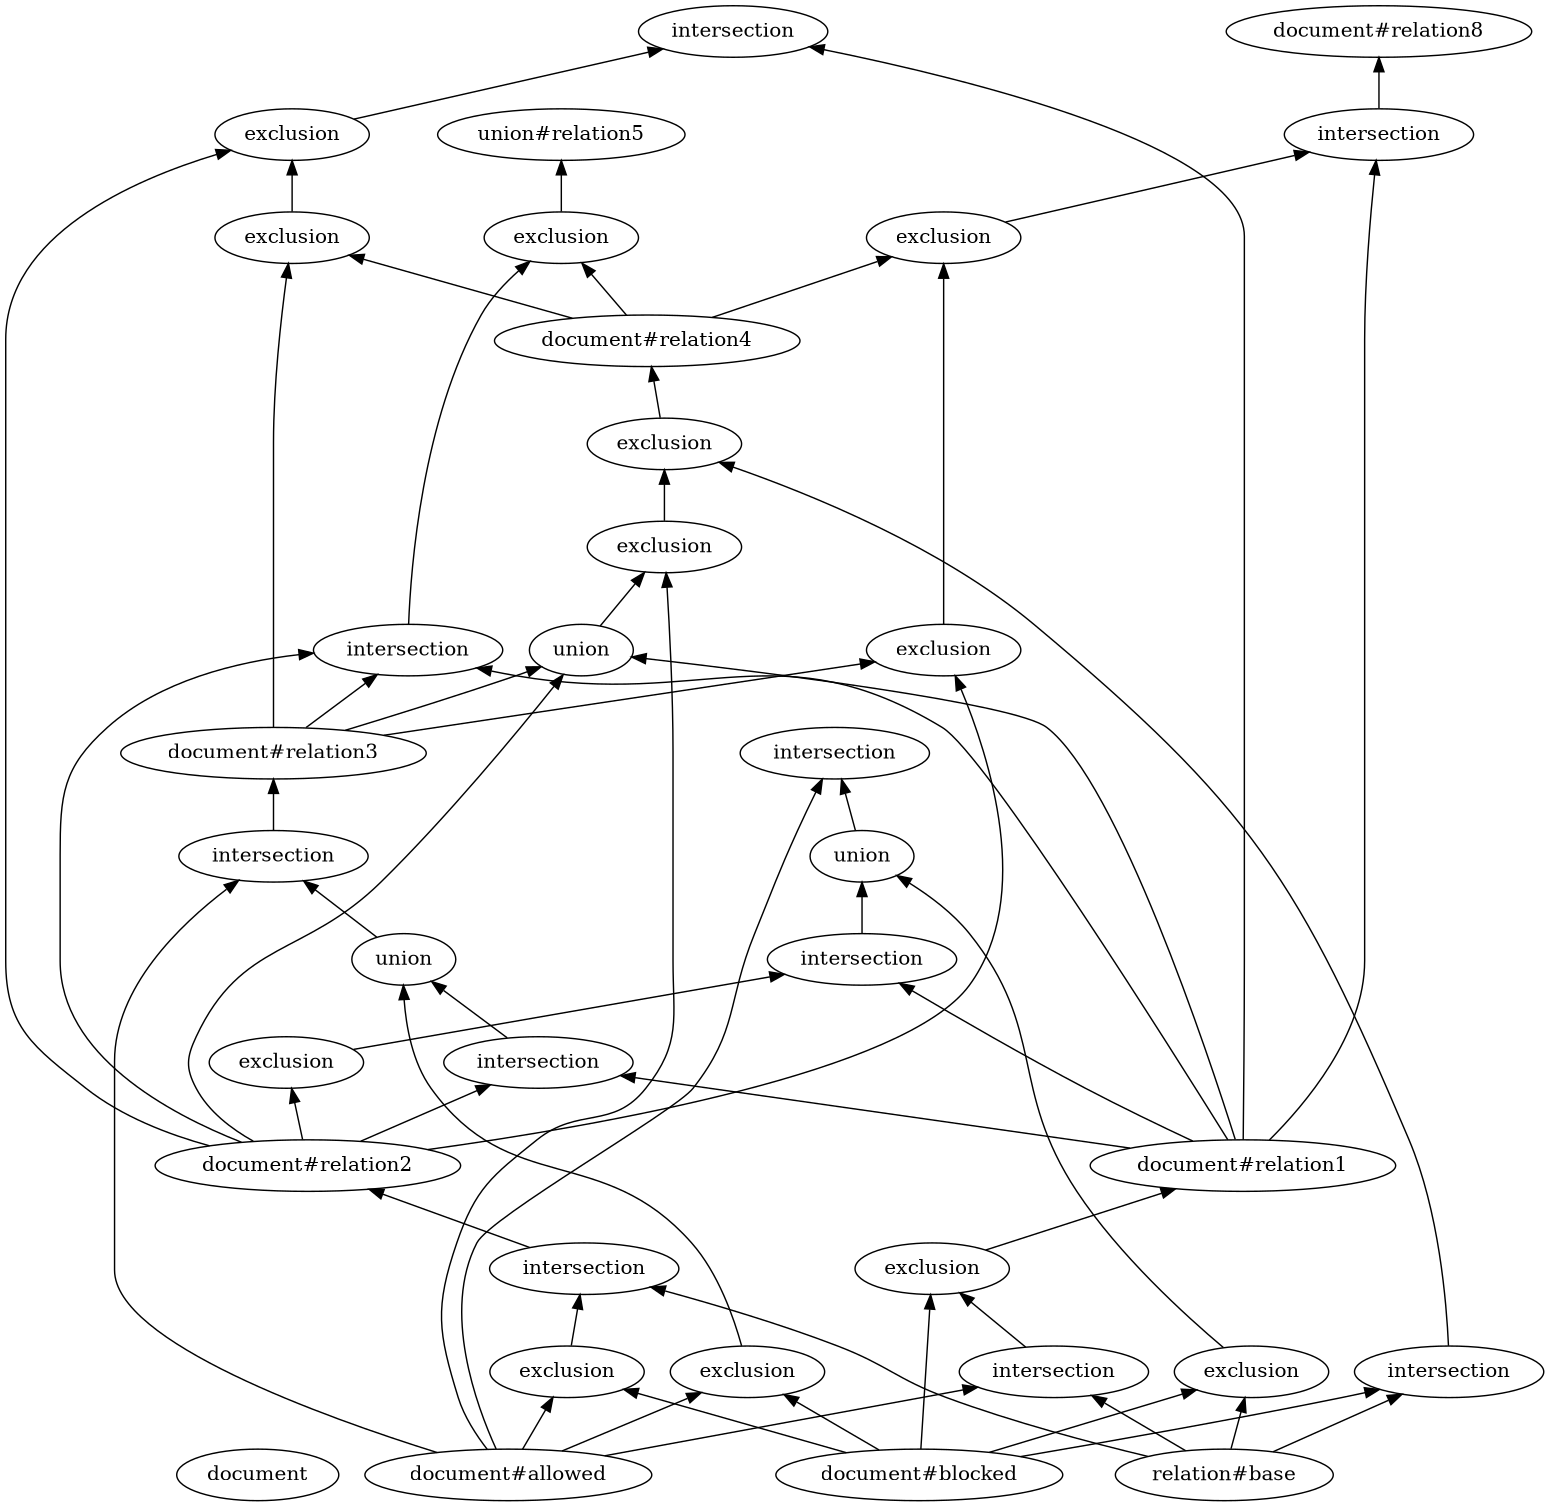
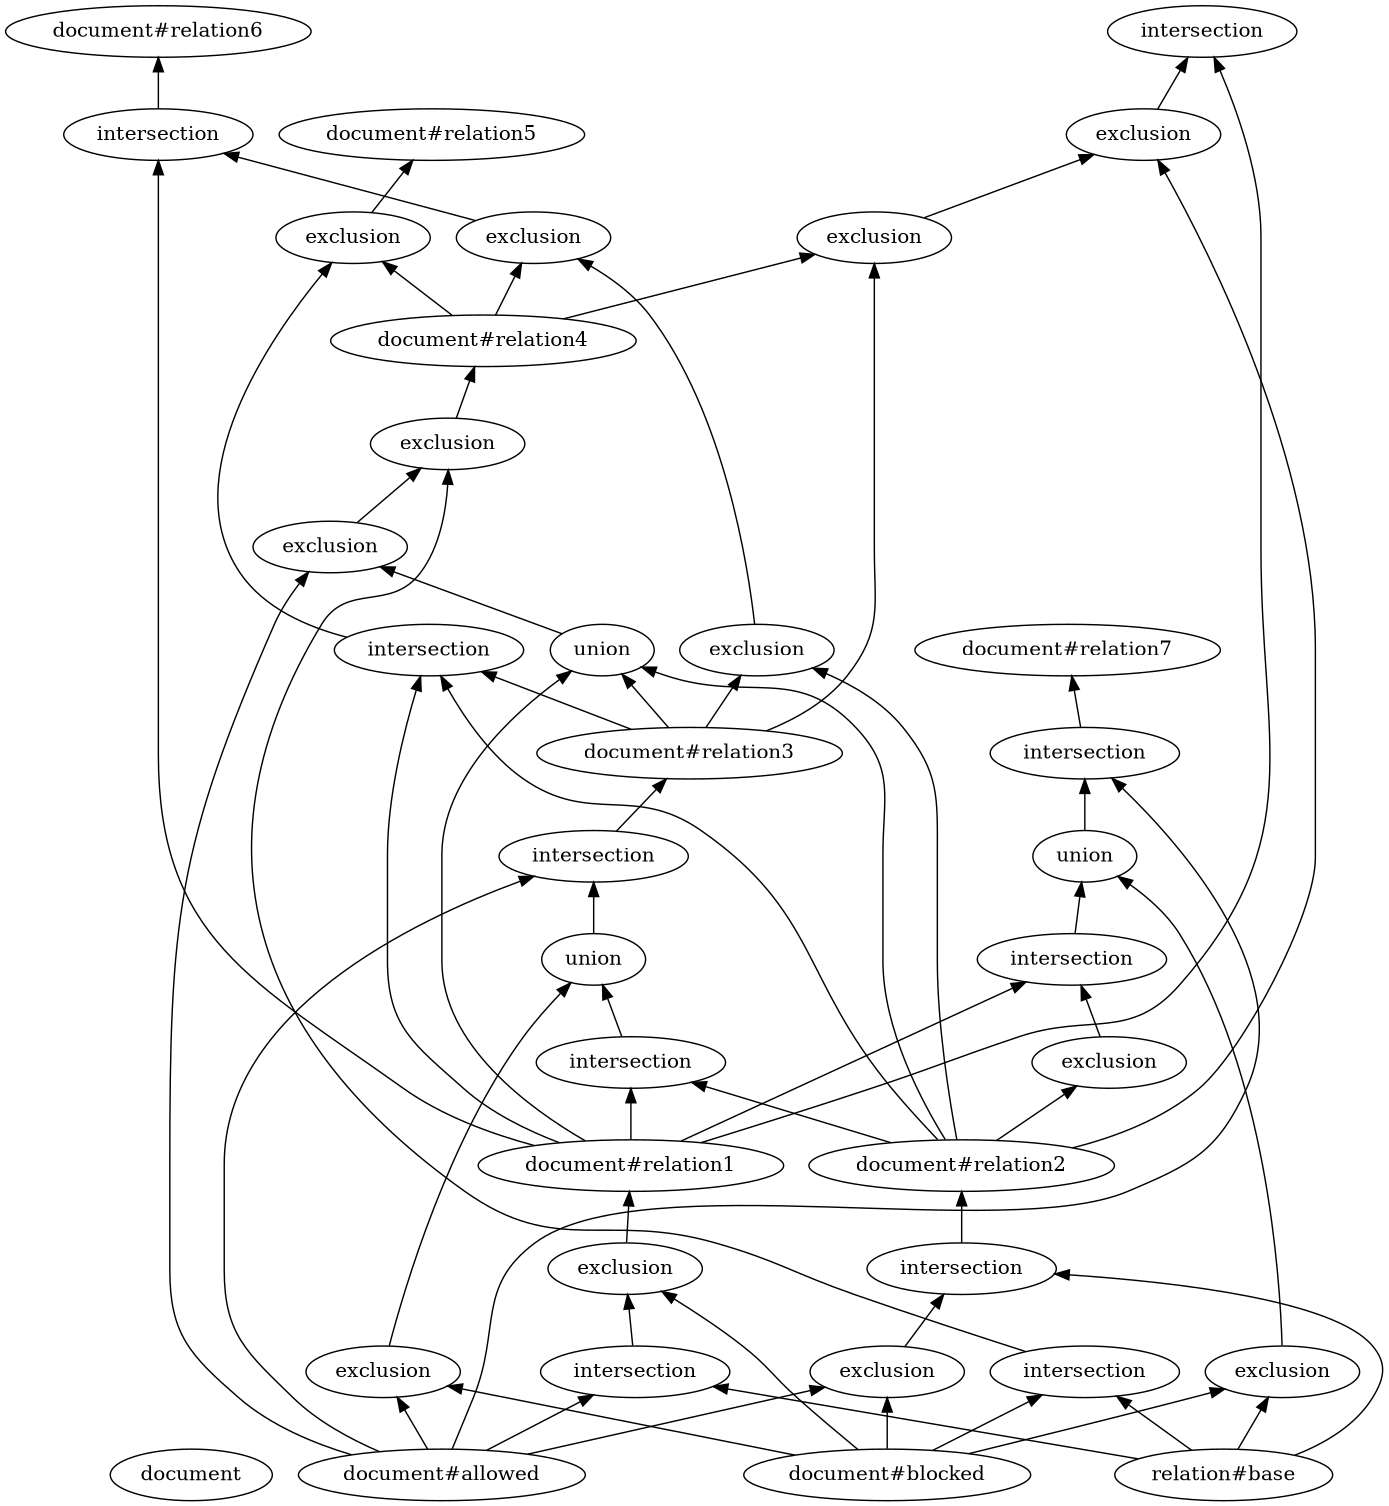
(1379, 32) -> (158, 32)
(561, 135) -> (432, 135)
none -> (1068, 650)
